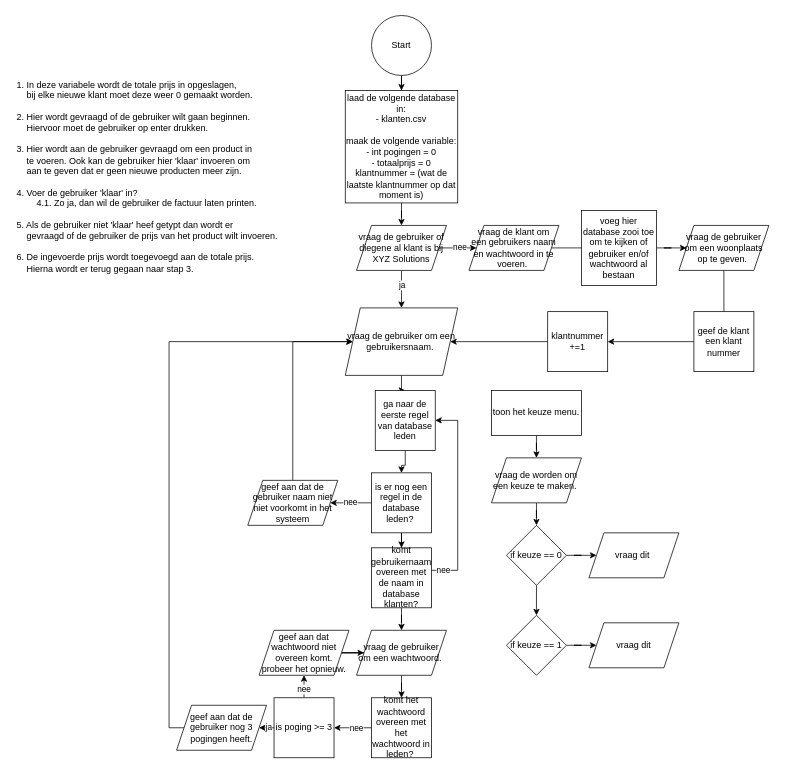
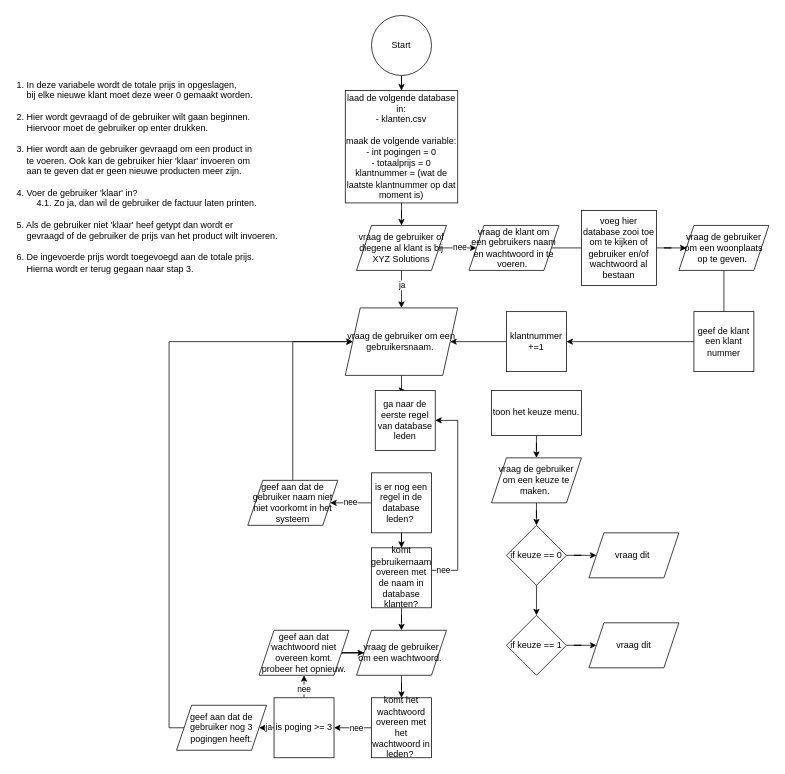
(578, 342) -> (537, 342)
(405, 460) -> none
(537, 480) -> (537, 480)
